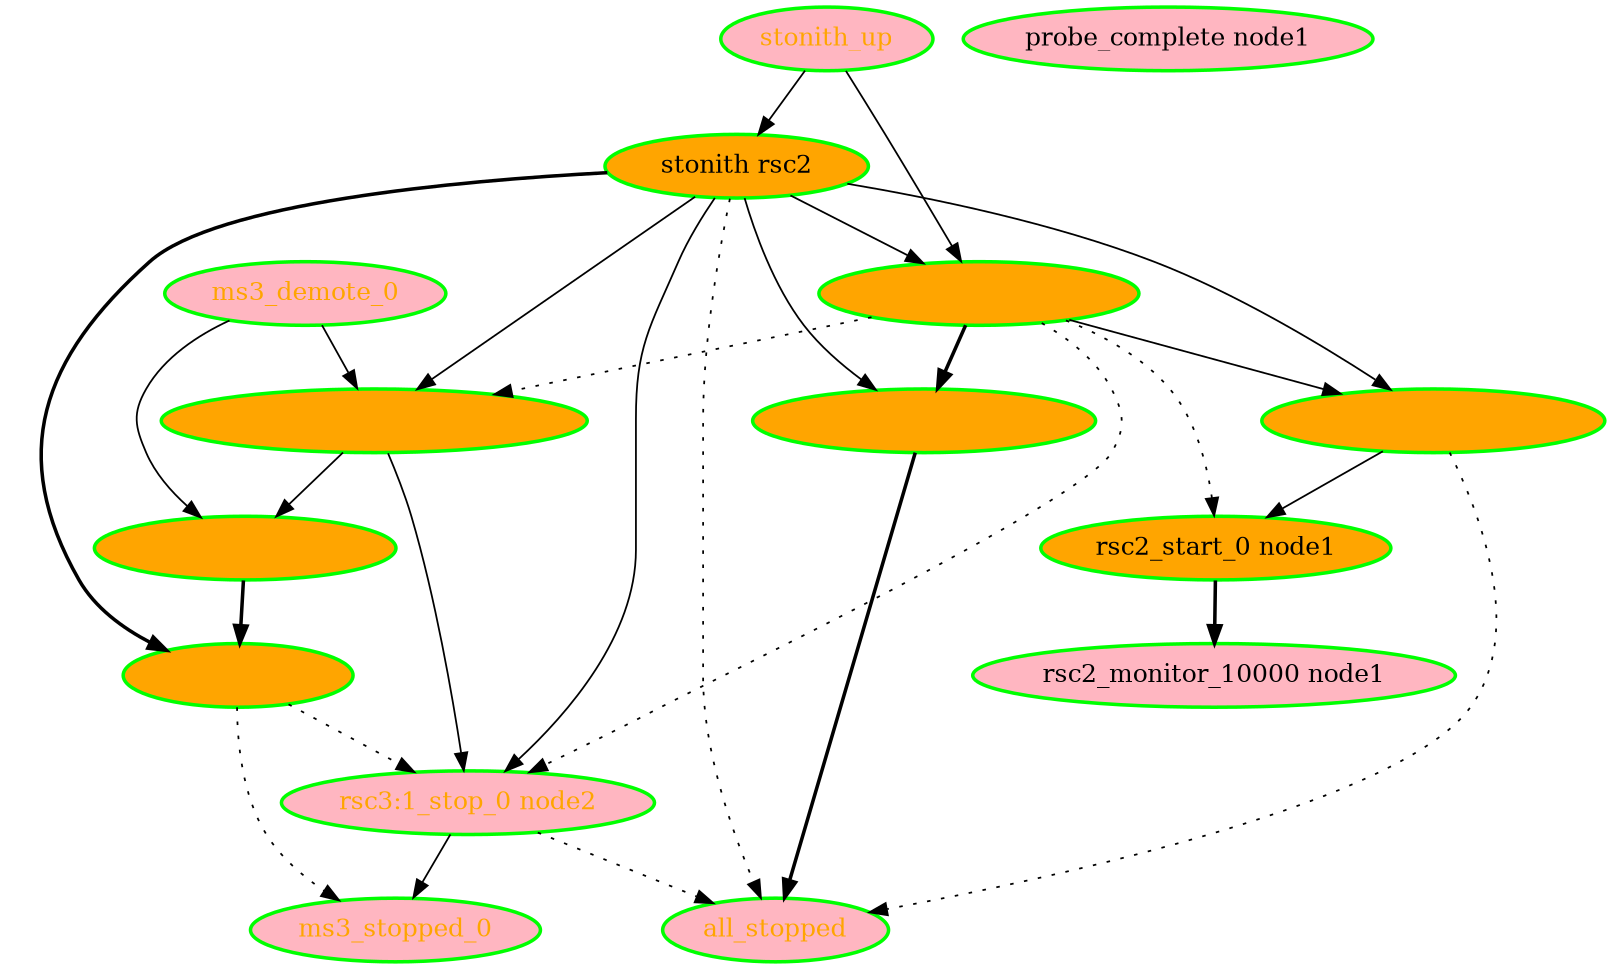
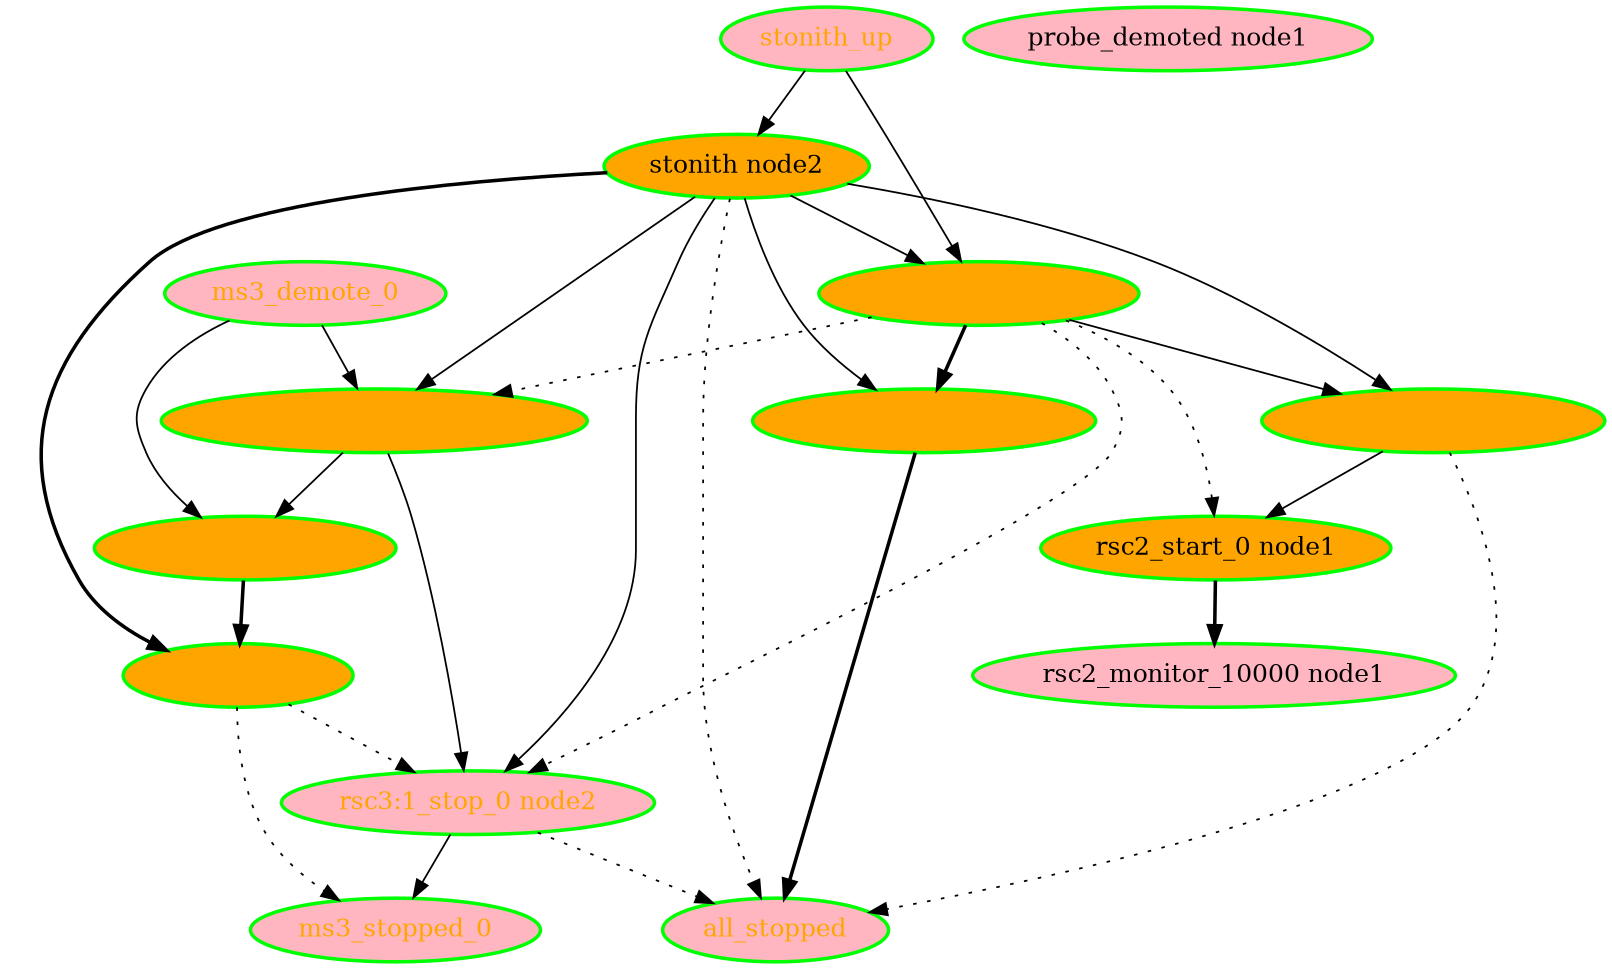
(1168, 39) -> (1168, 39)
(737, 166) -> (737, 166)
